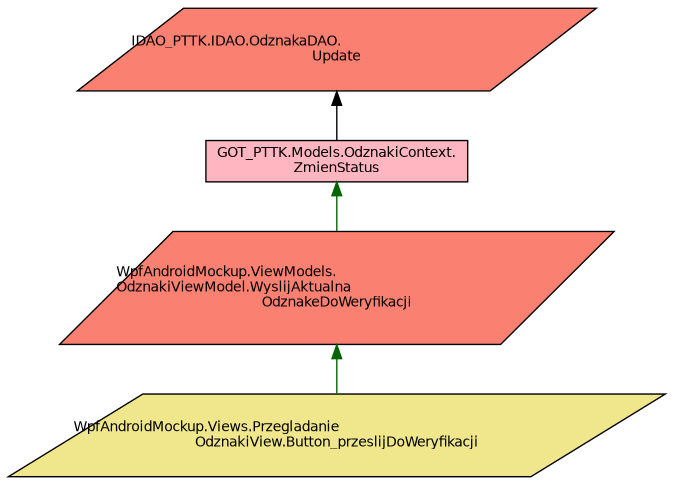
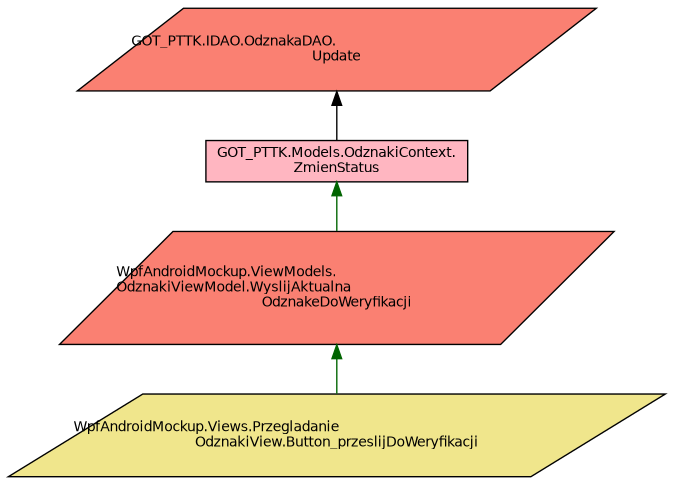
(337, 50) -> (337, 50)
